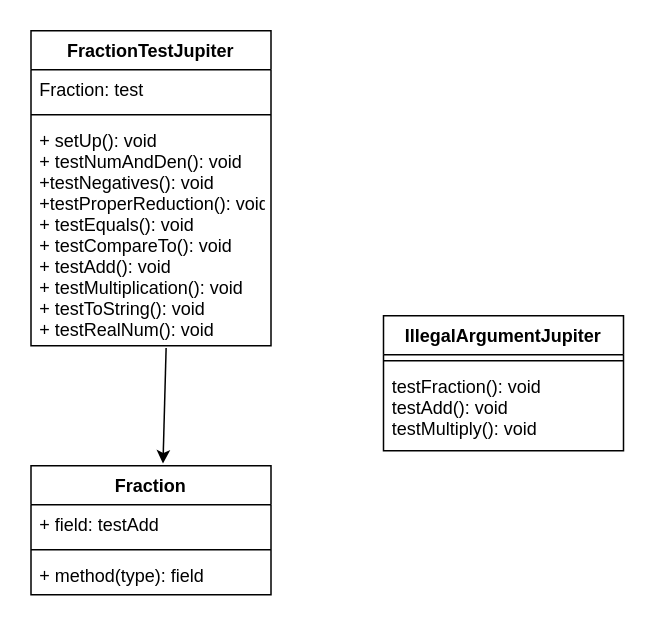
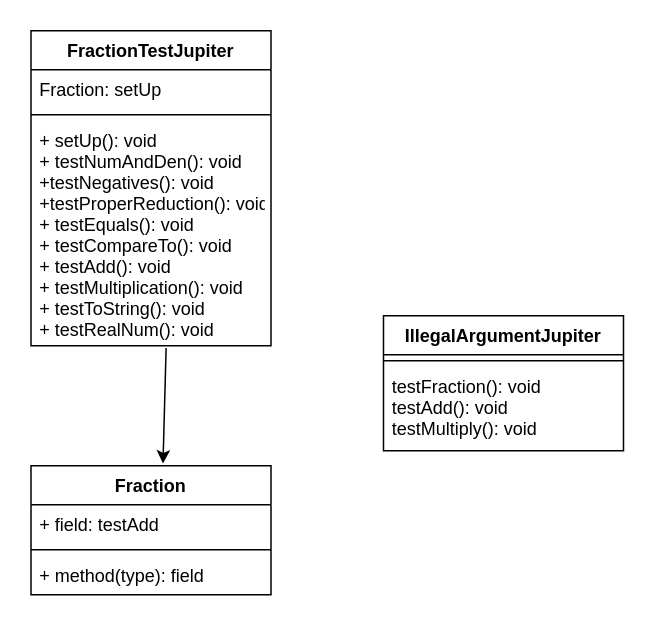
(103, 90) -> (108, 90)
